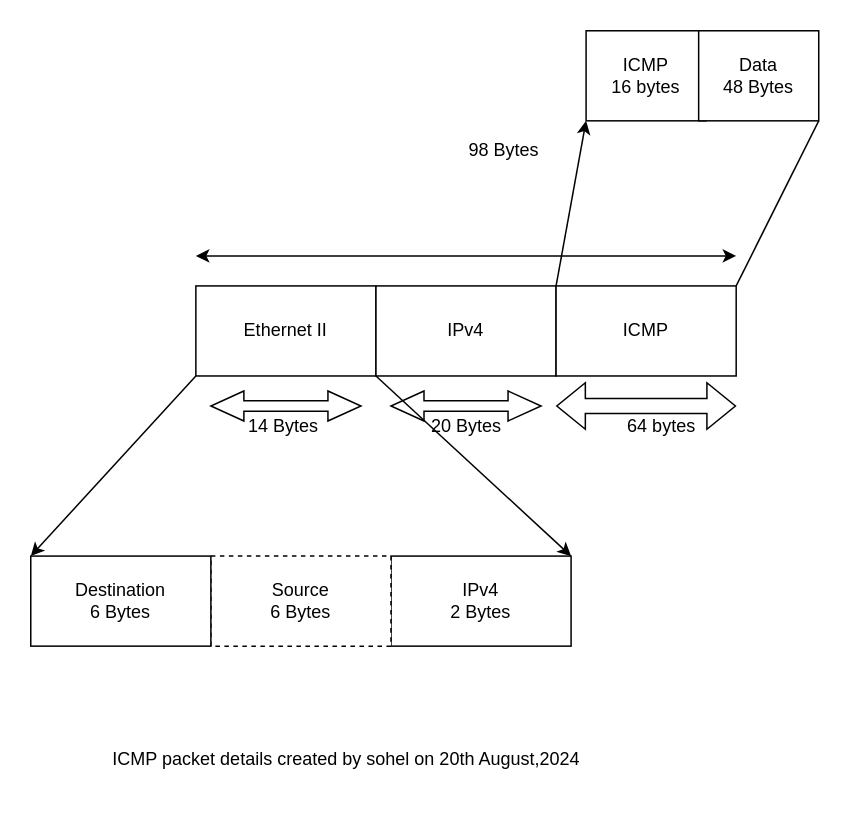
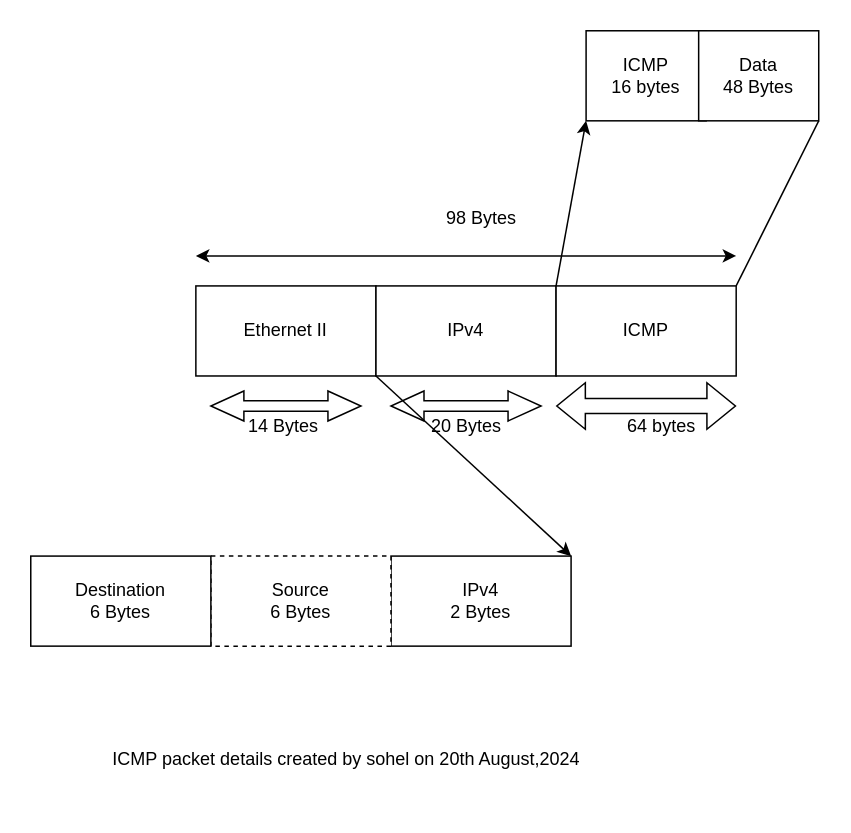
(503, 151) -> (481, 218)
(116, 462) -> none
